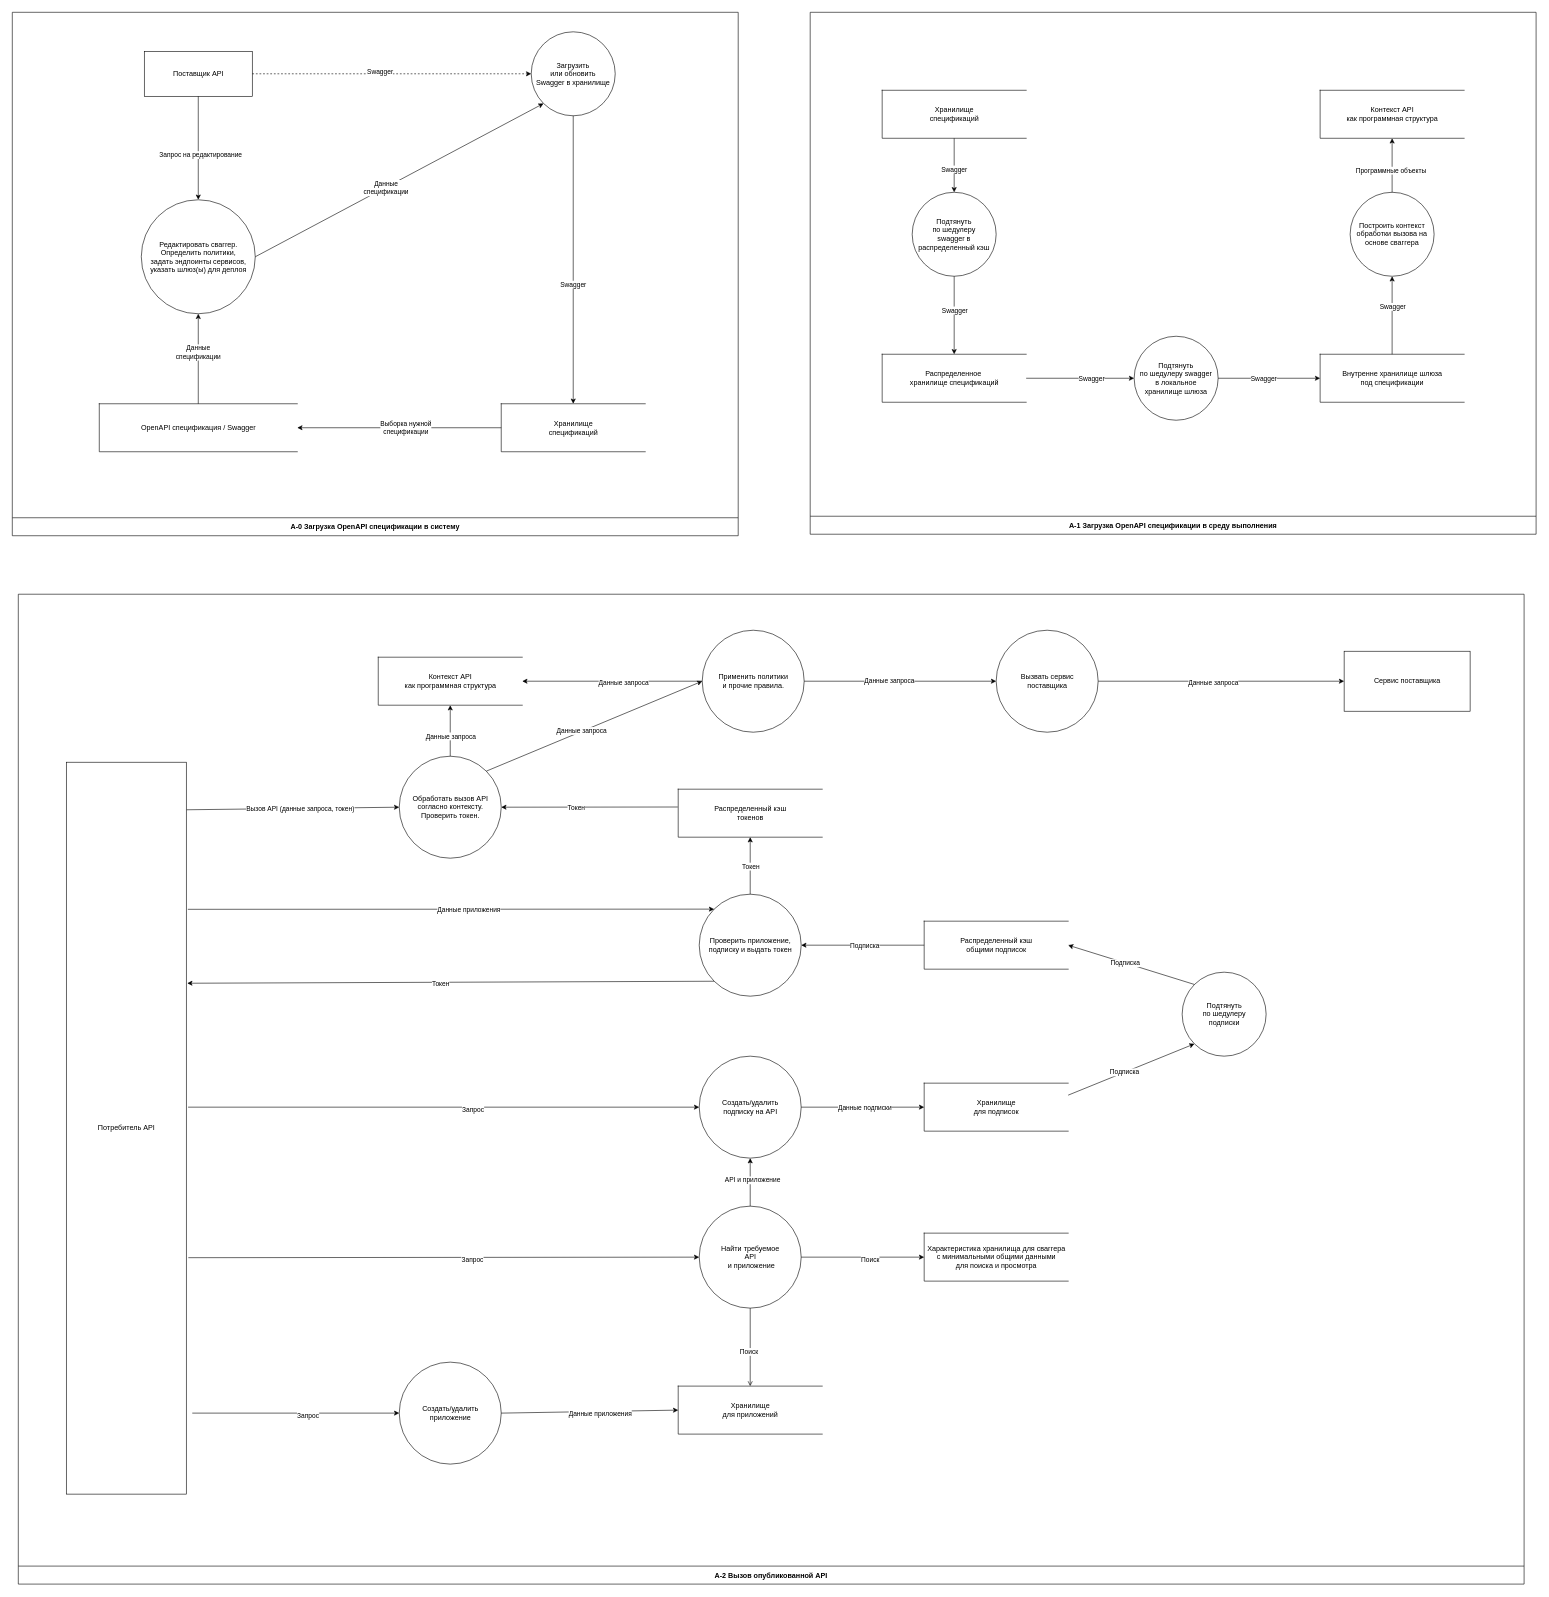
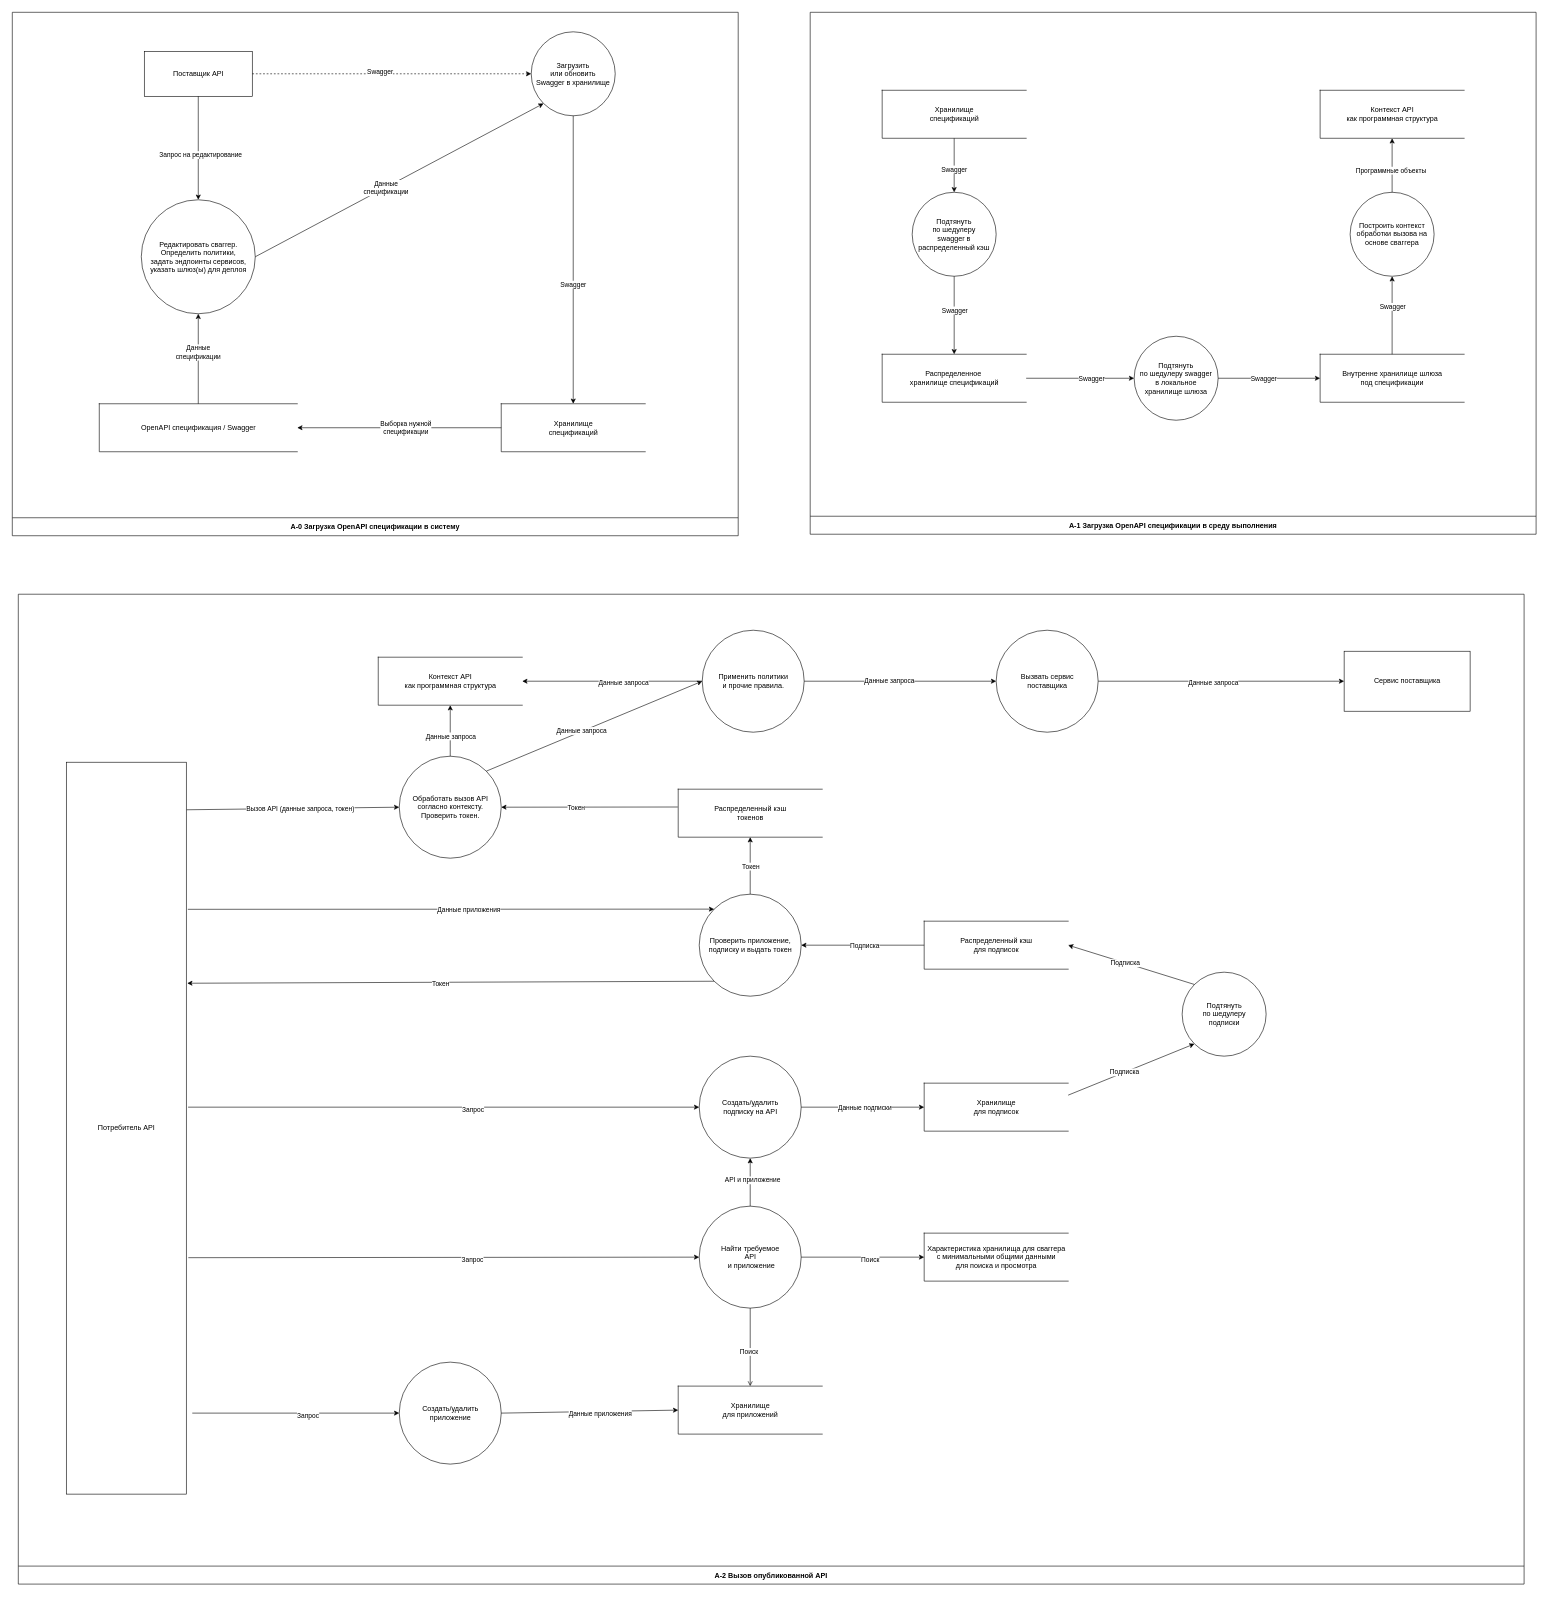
(997, 945) -> (997, 945)
